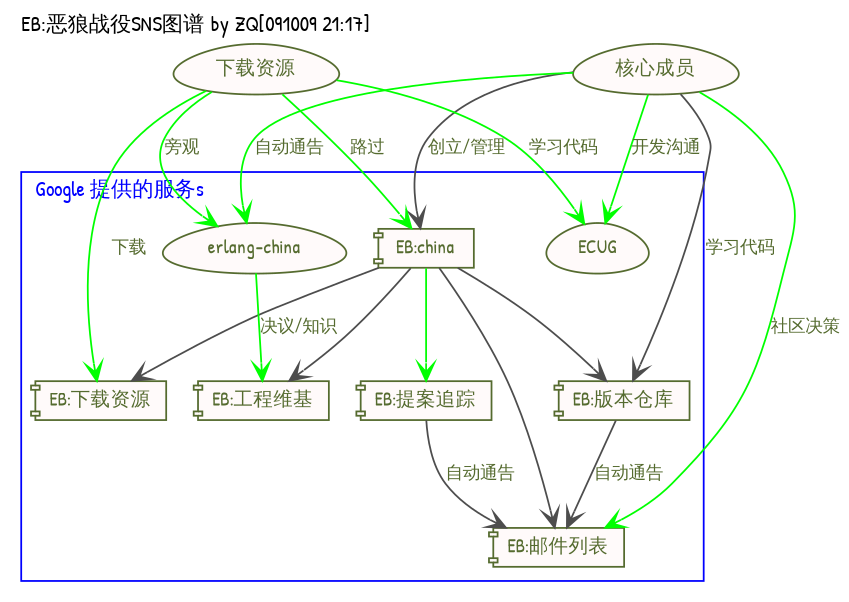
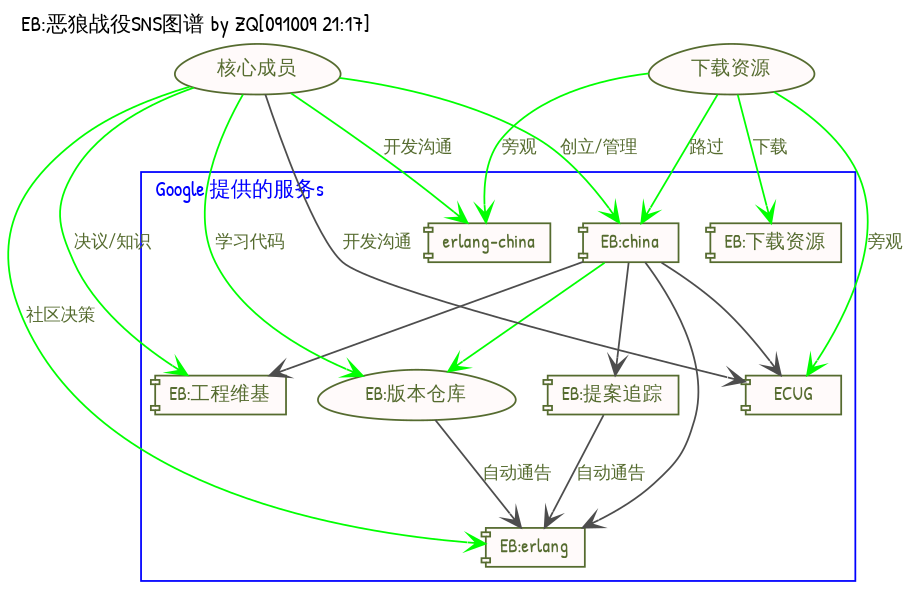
(466, 105) -> (489, 115)
(290, 148) -> (419, 148)
(564, 148) -> (885, 243)
(630, 150) -> (429, 297)
(692, 229) -> (215, 260)
(255, 248) -> (489, 243)
(598, 248) -> (793, 395)
(272, 309) -> (721, 306)
(529, 314) -> (534, 312)
(426, 315) -> (623, 310)
(259, 327) -> (60, 215)
(624, 401) -> (417, 395)
(559, 547) -> (535, 547)
